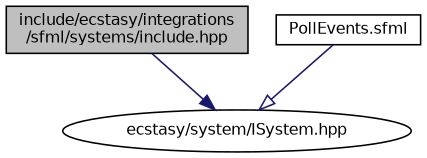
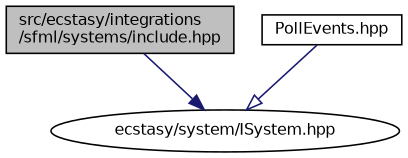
(127, 30) -> (120, 30)
(348, 30) -> (332, 30)
